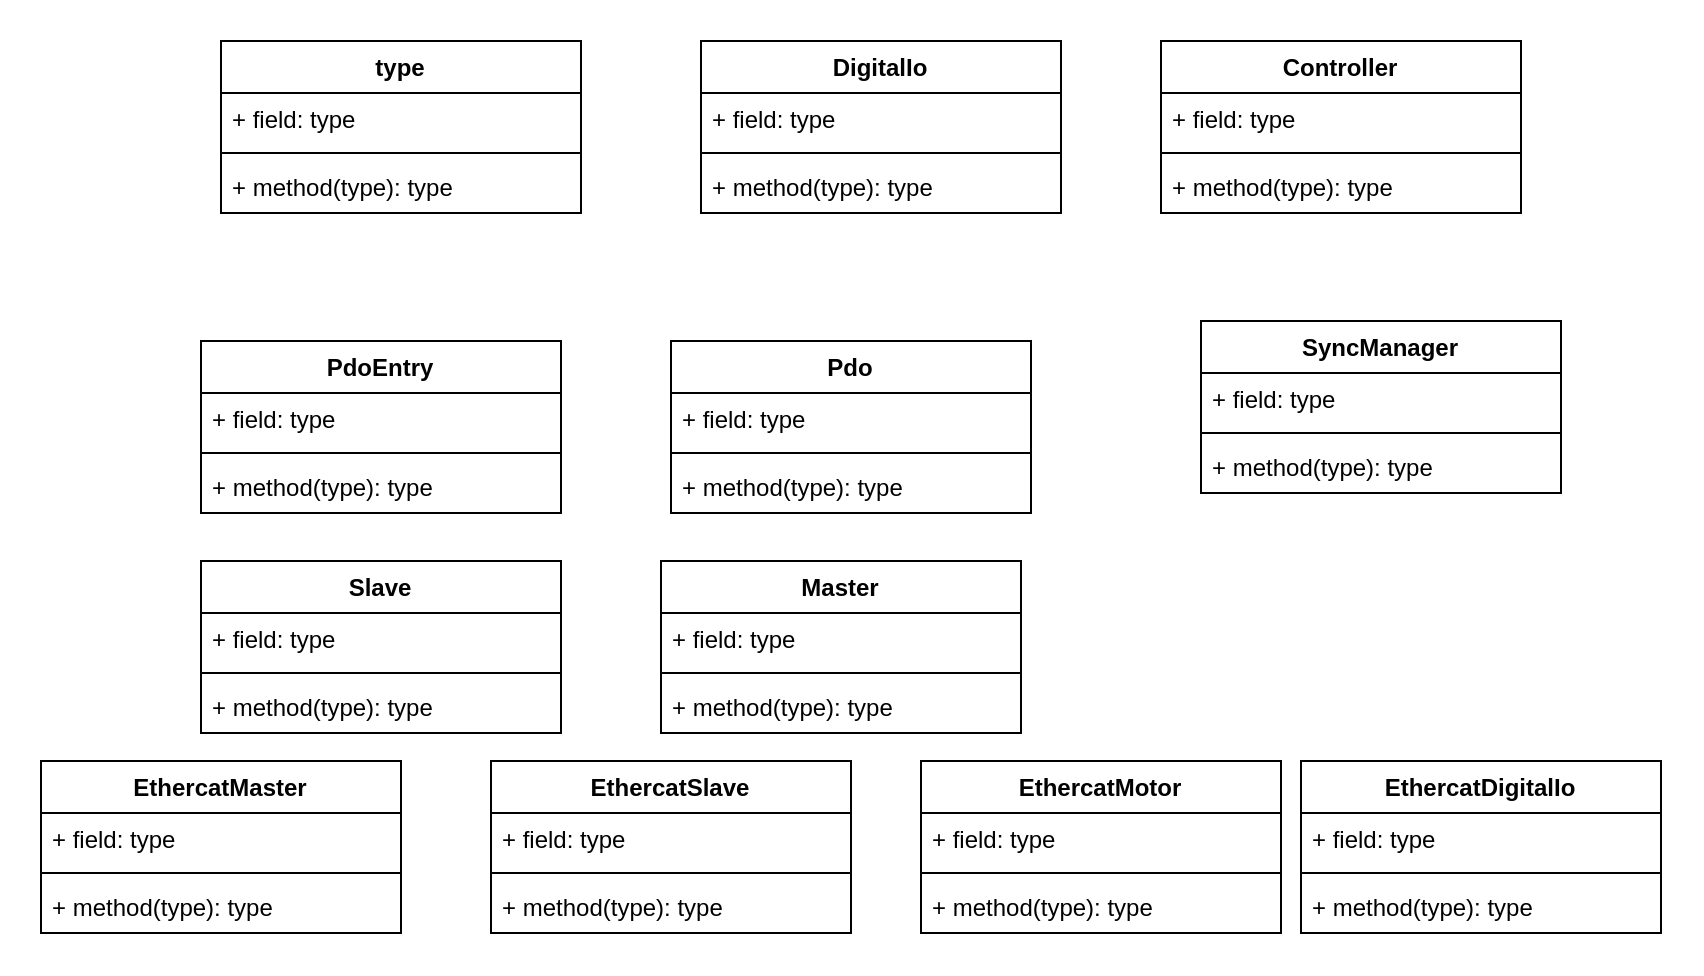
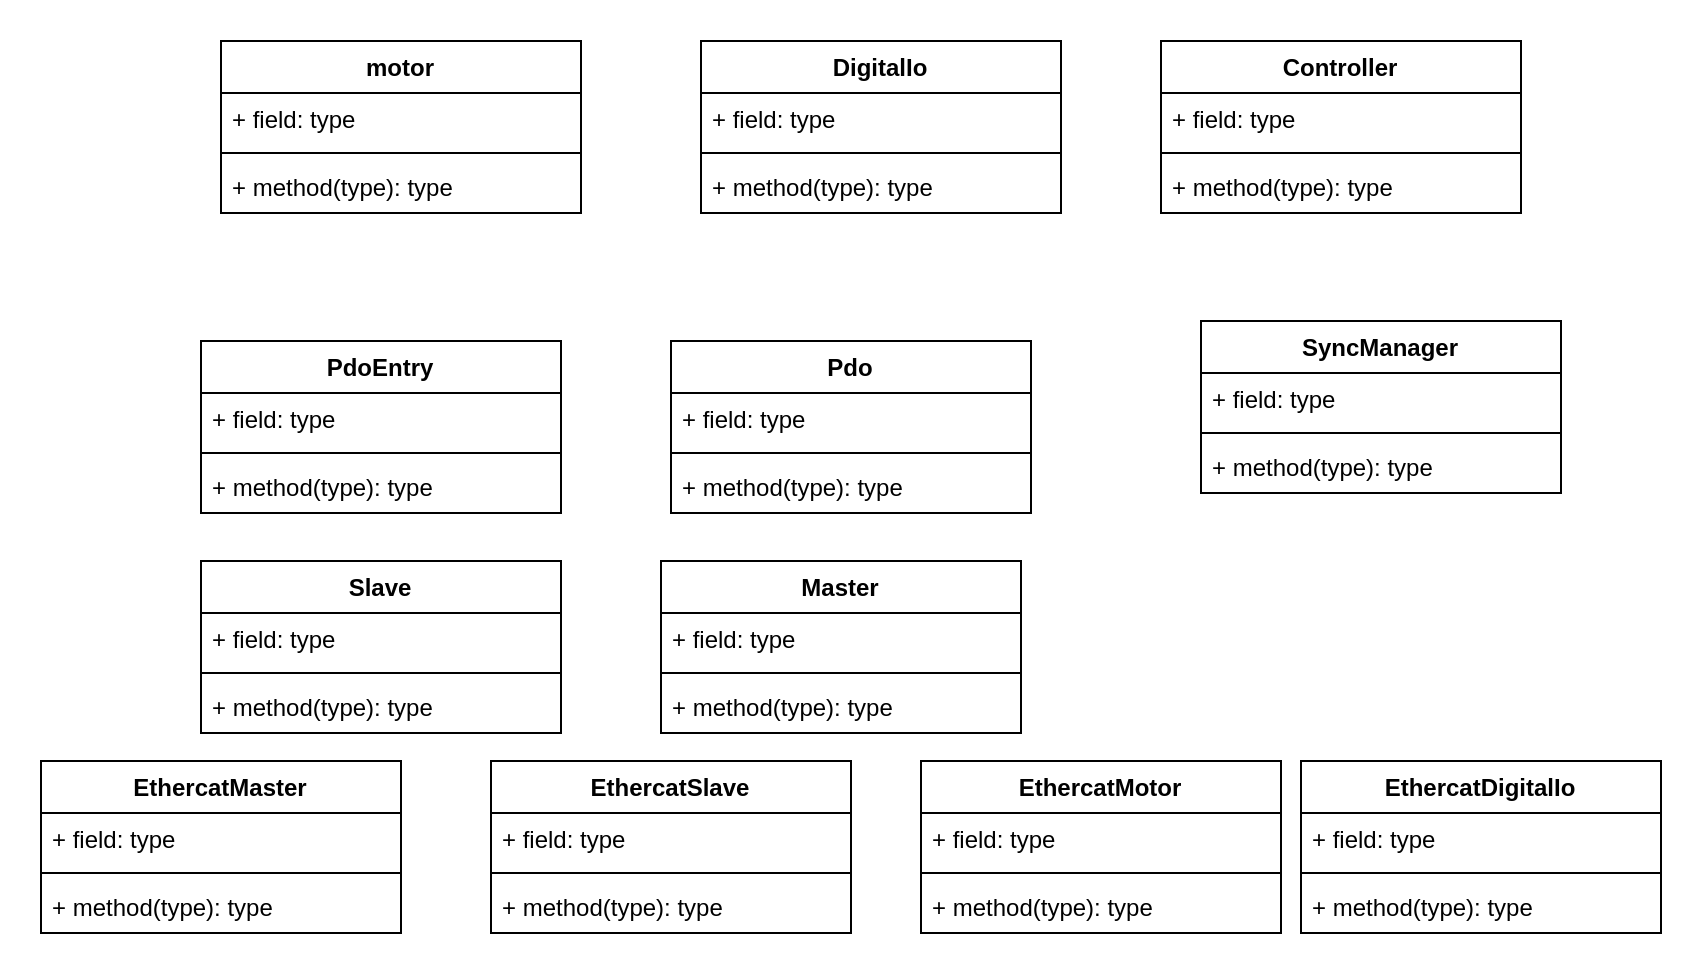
(400, 68) -> (400, 68)
